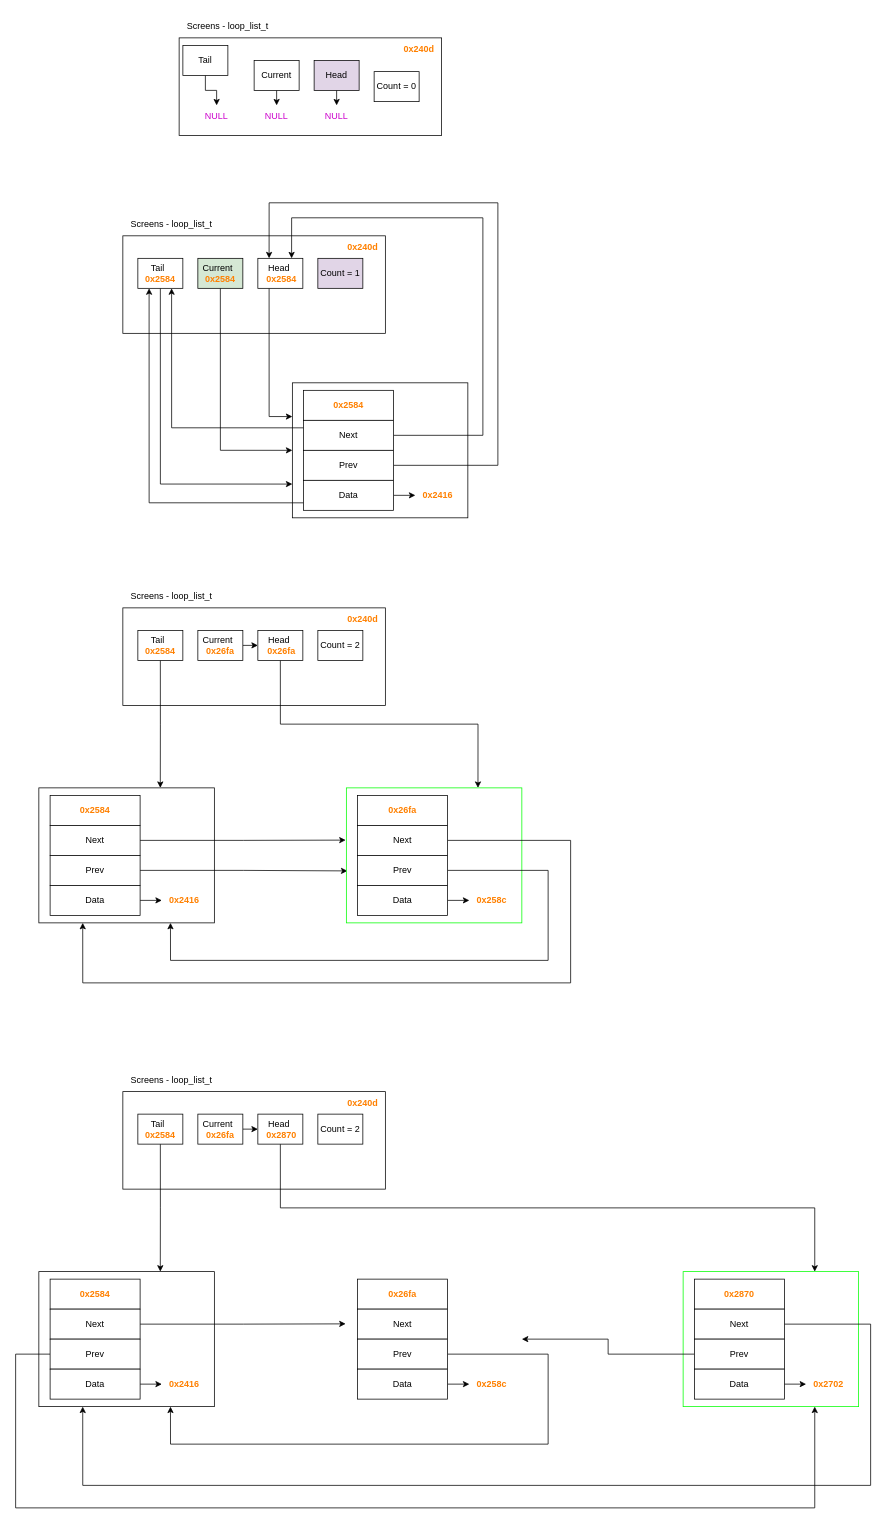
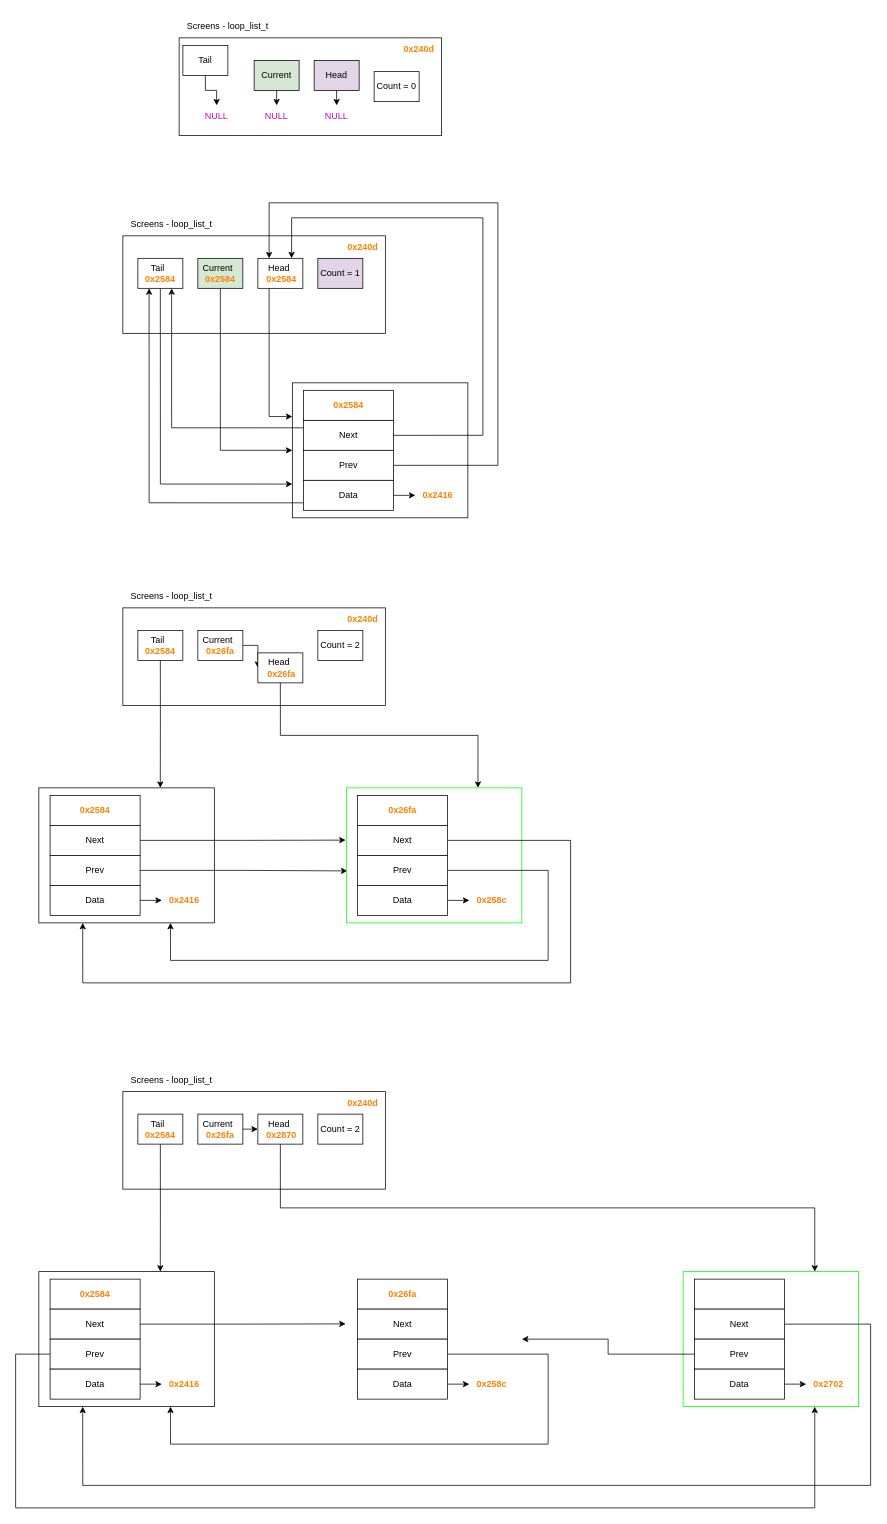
(276, 75) -> (276, 75)
(280, 645) -> (280, 668)
(739, 1294) -> none
